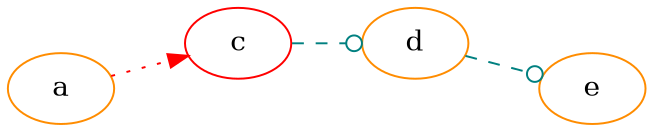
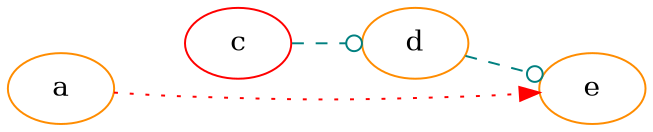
(140, 68) -> (317, 99)
